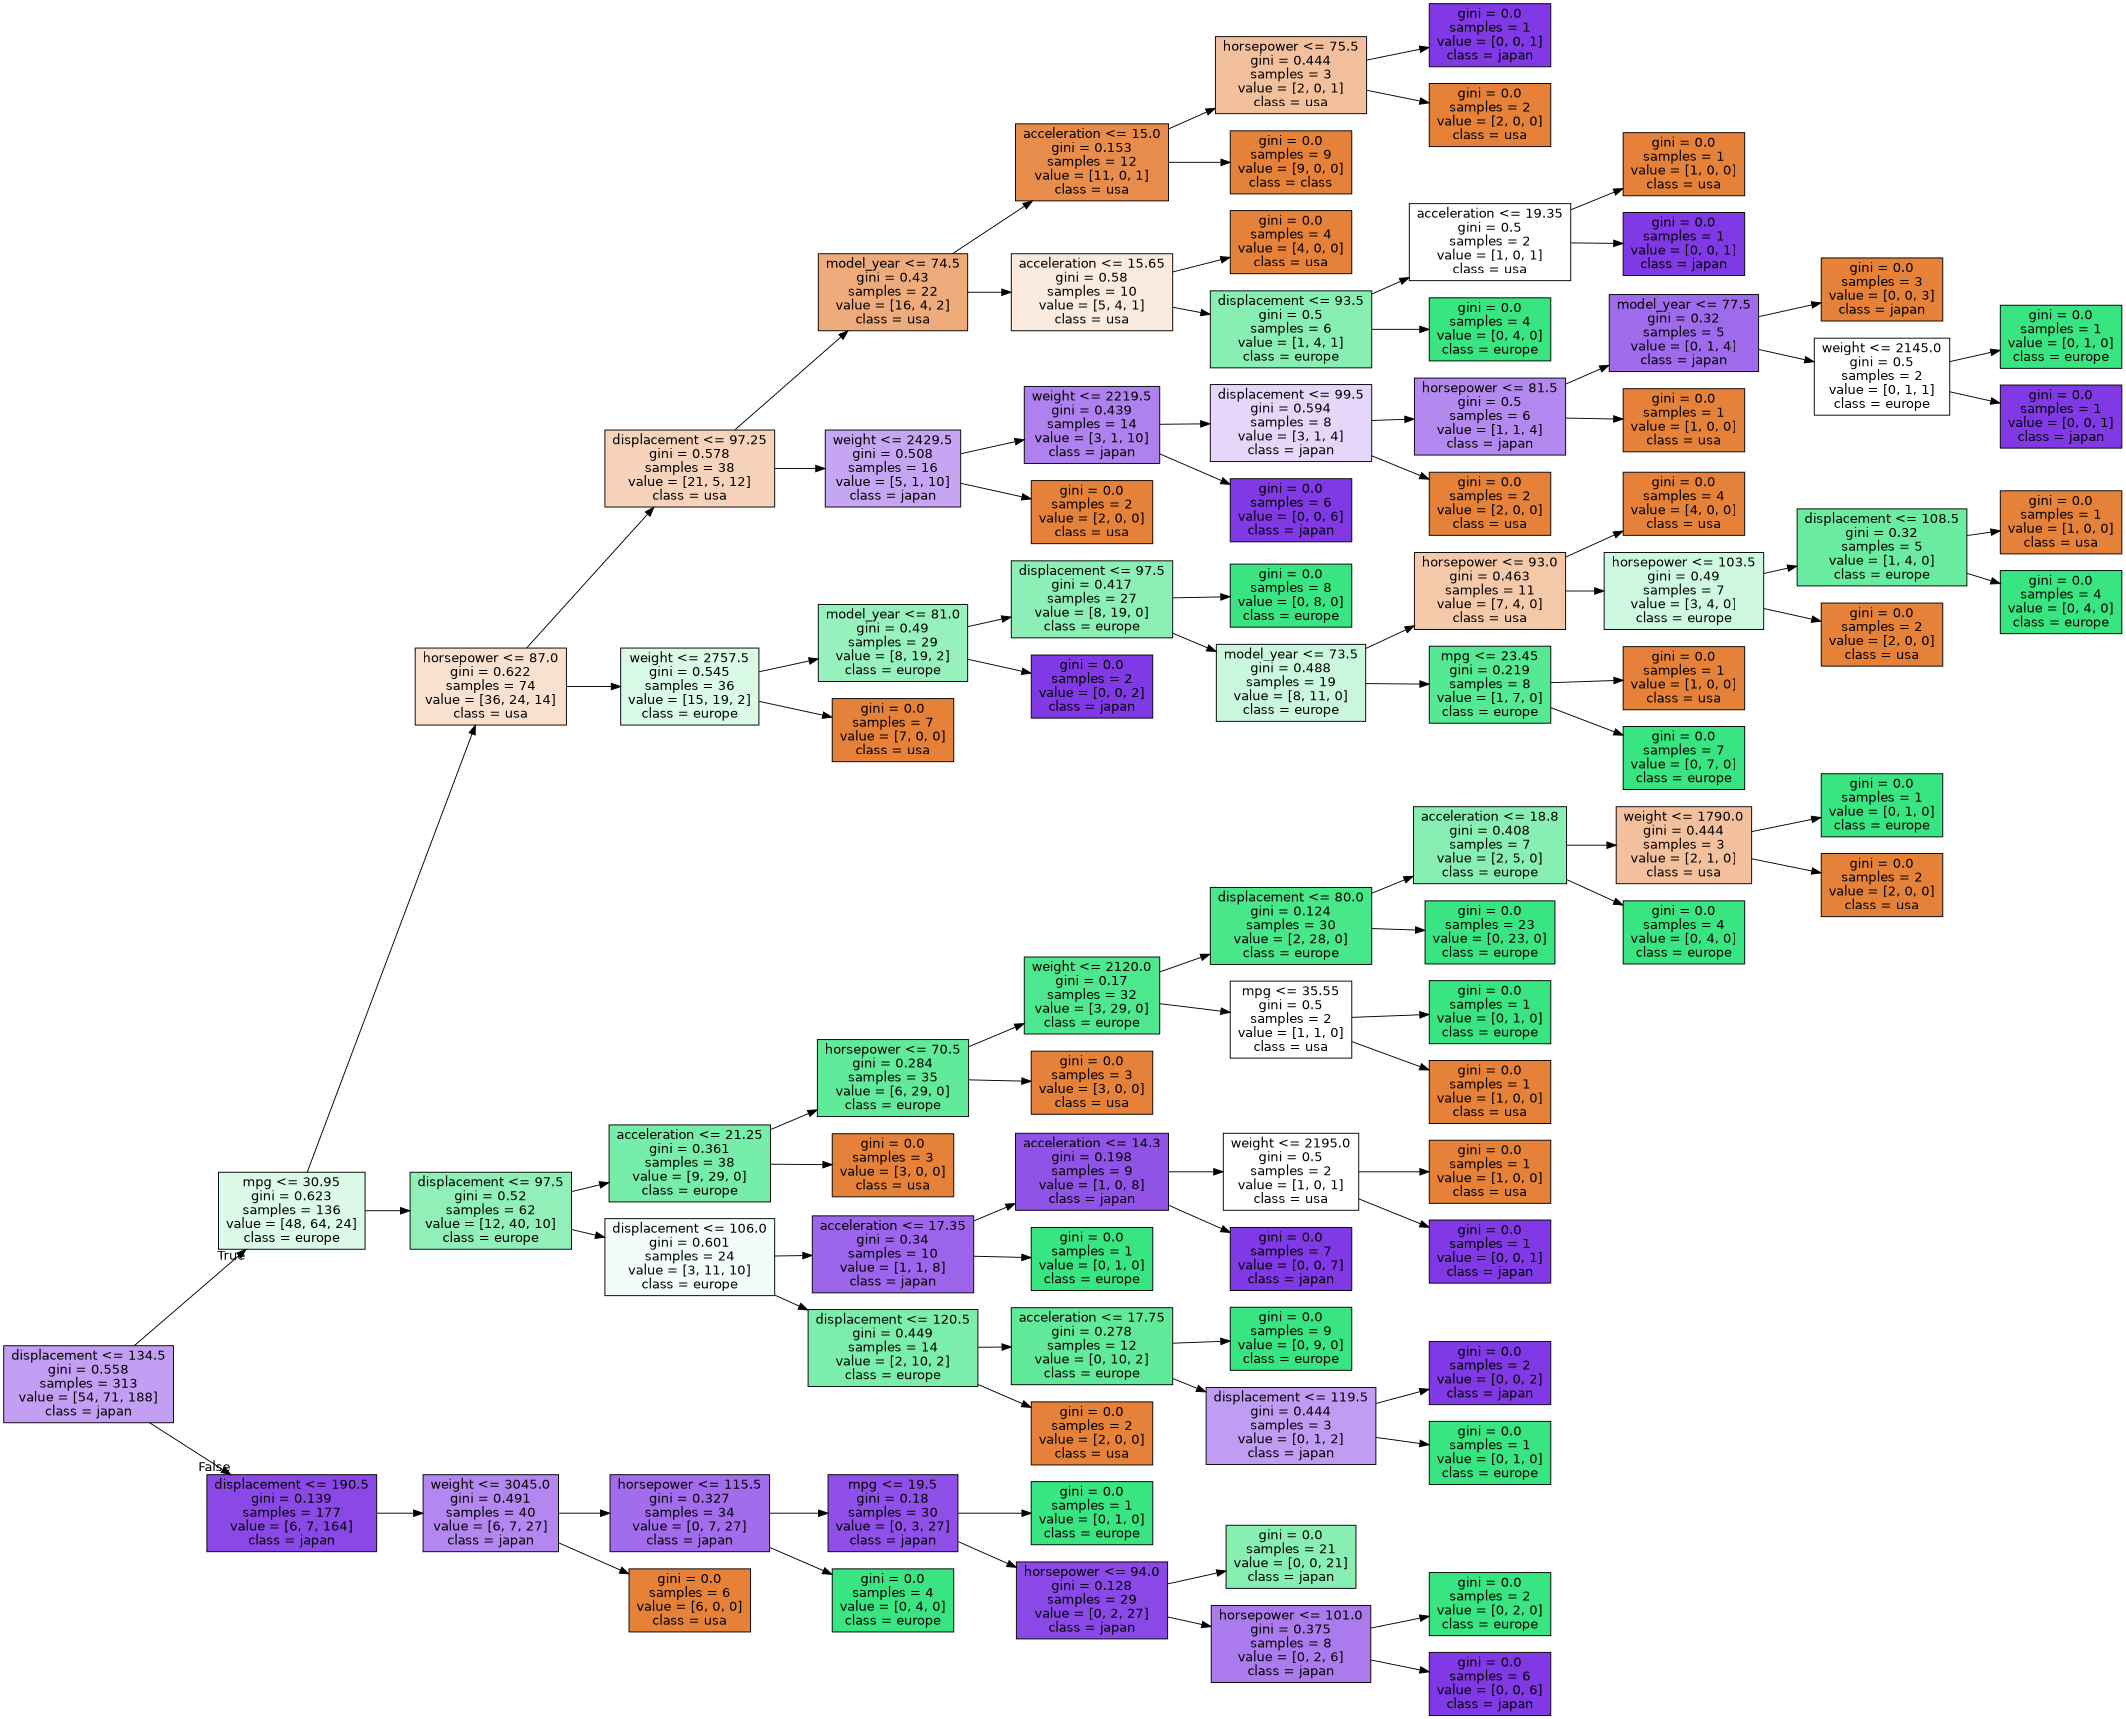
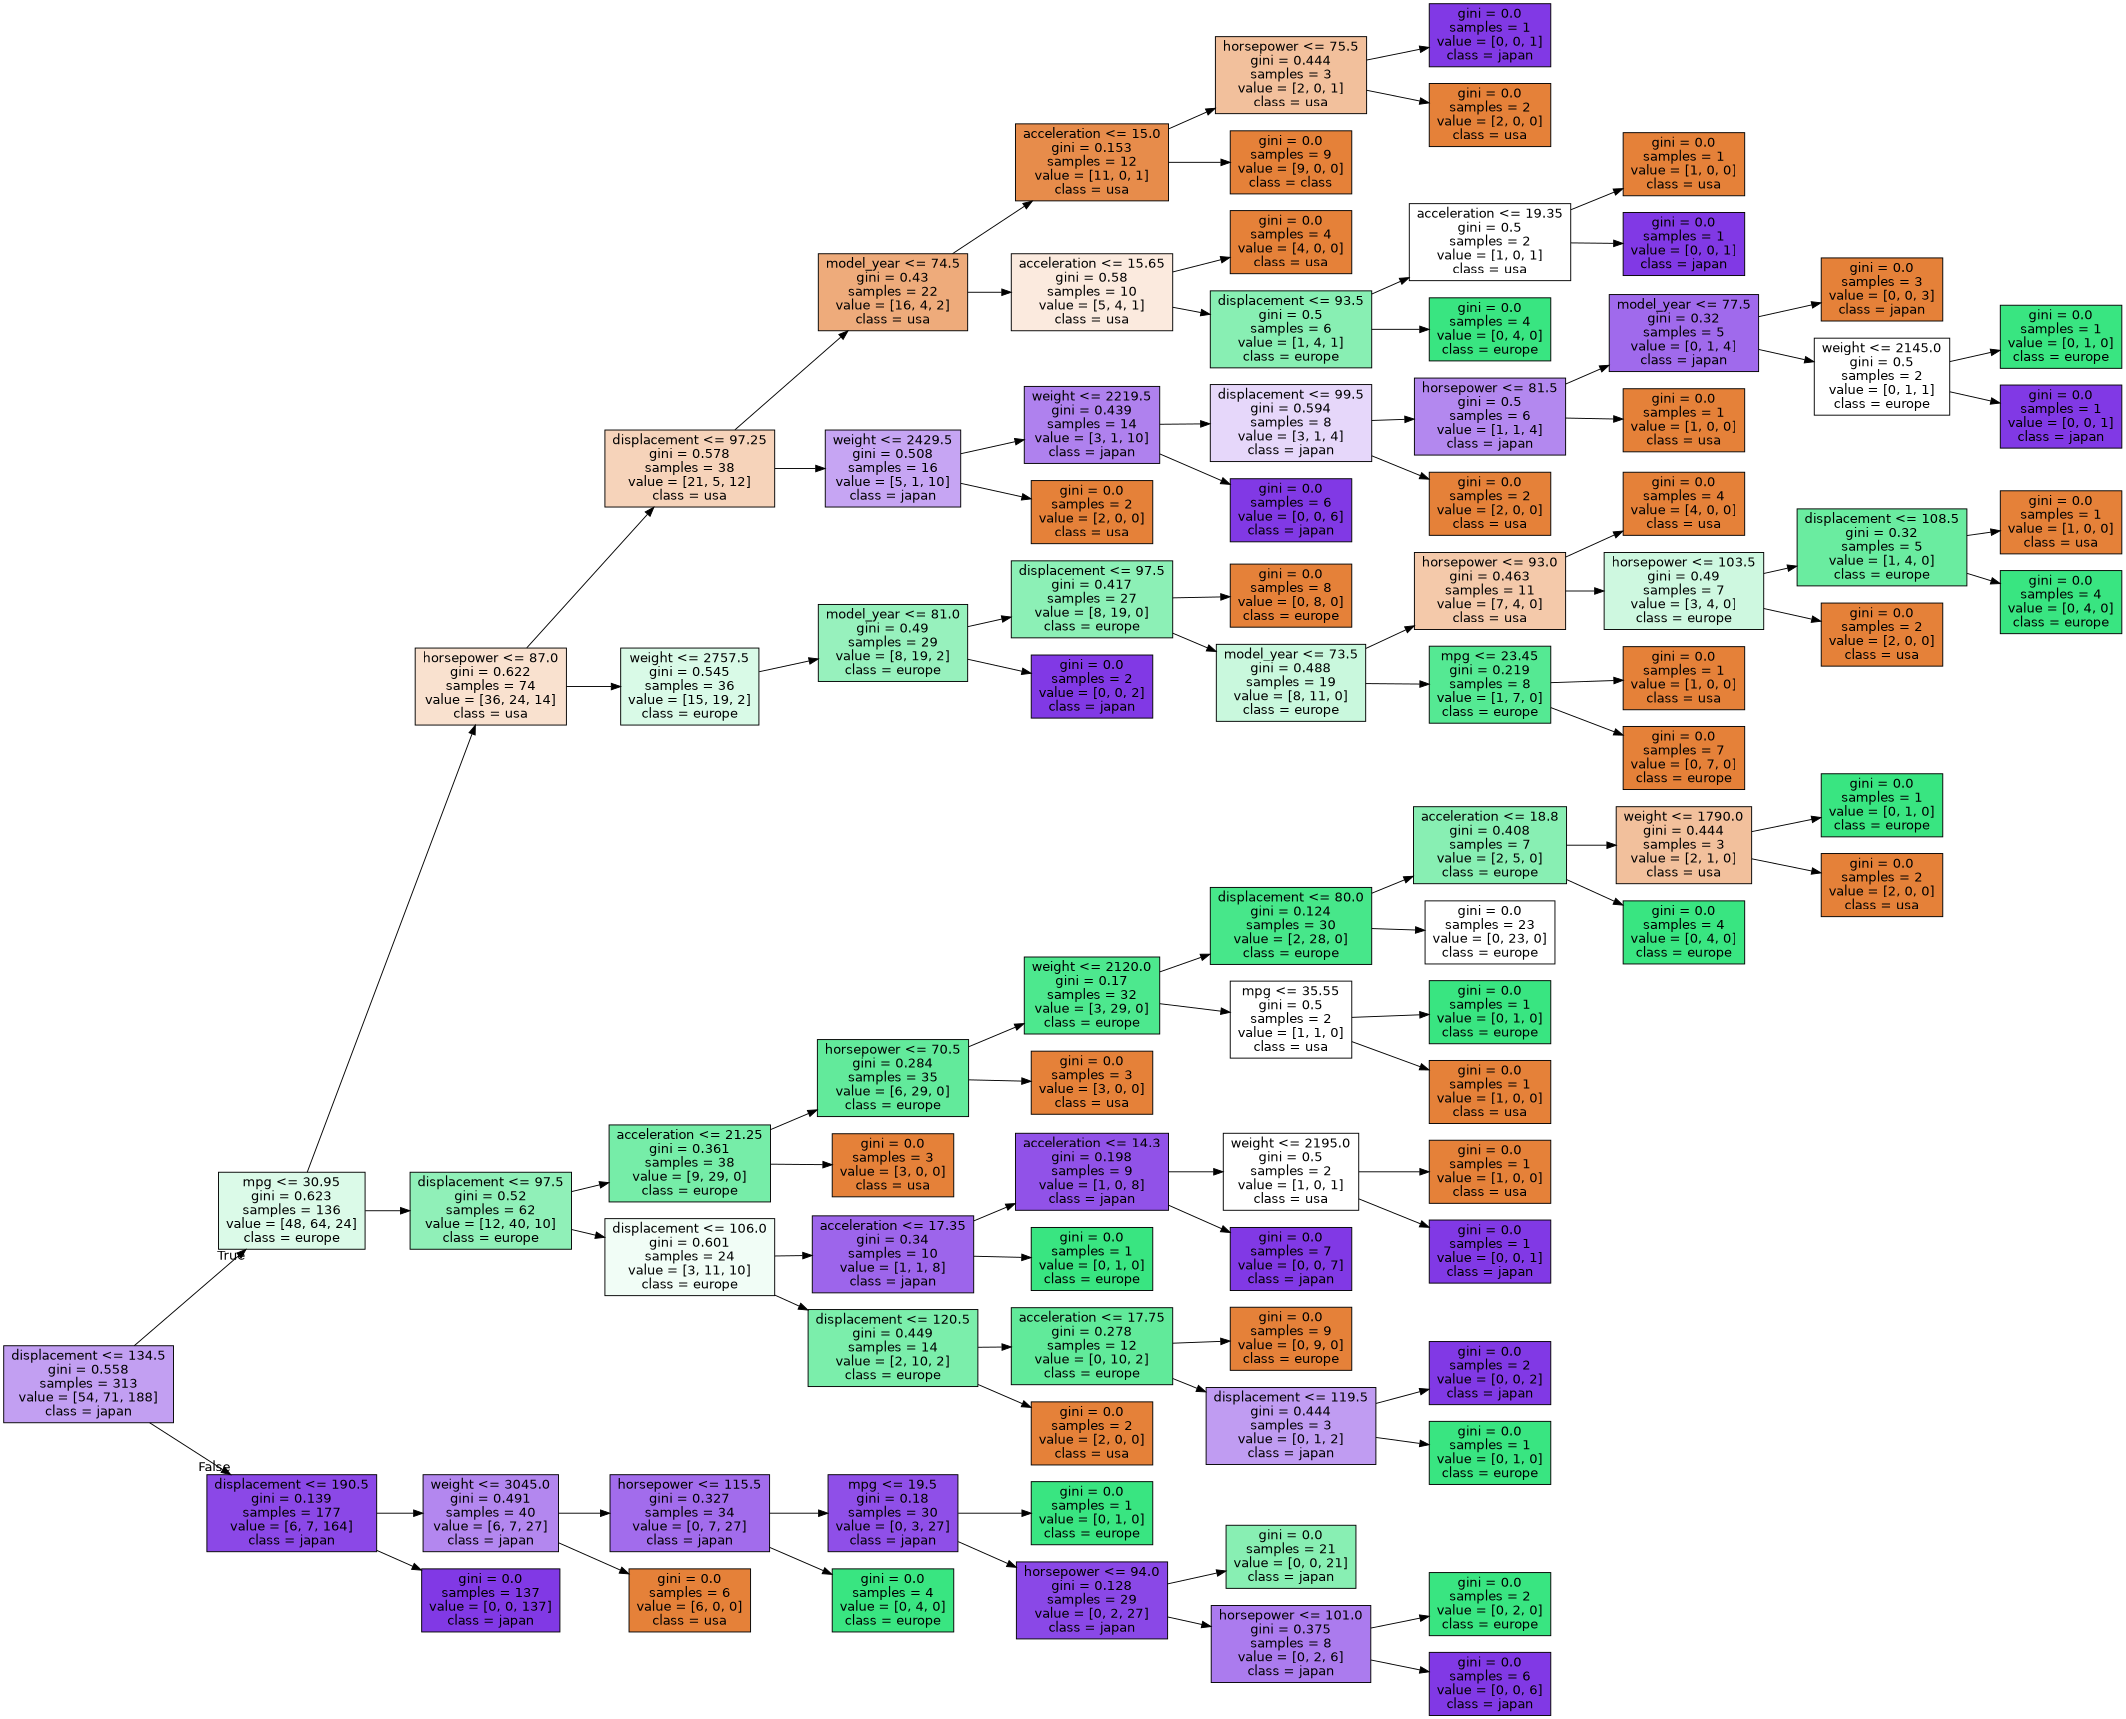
(1291, 596) -> (1291, 596)
(893, 730) -> none
(1684, 758) -> (1684, 758)
(1490, 932) -> (1490, 932)
(1291, 1339) -> (1291, 1339)
none -> (491, 1600)
